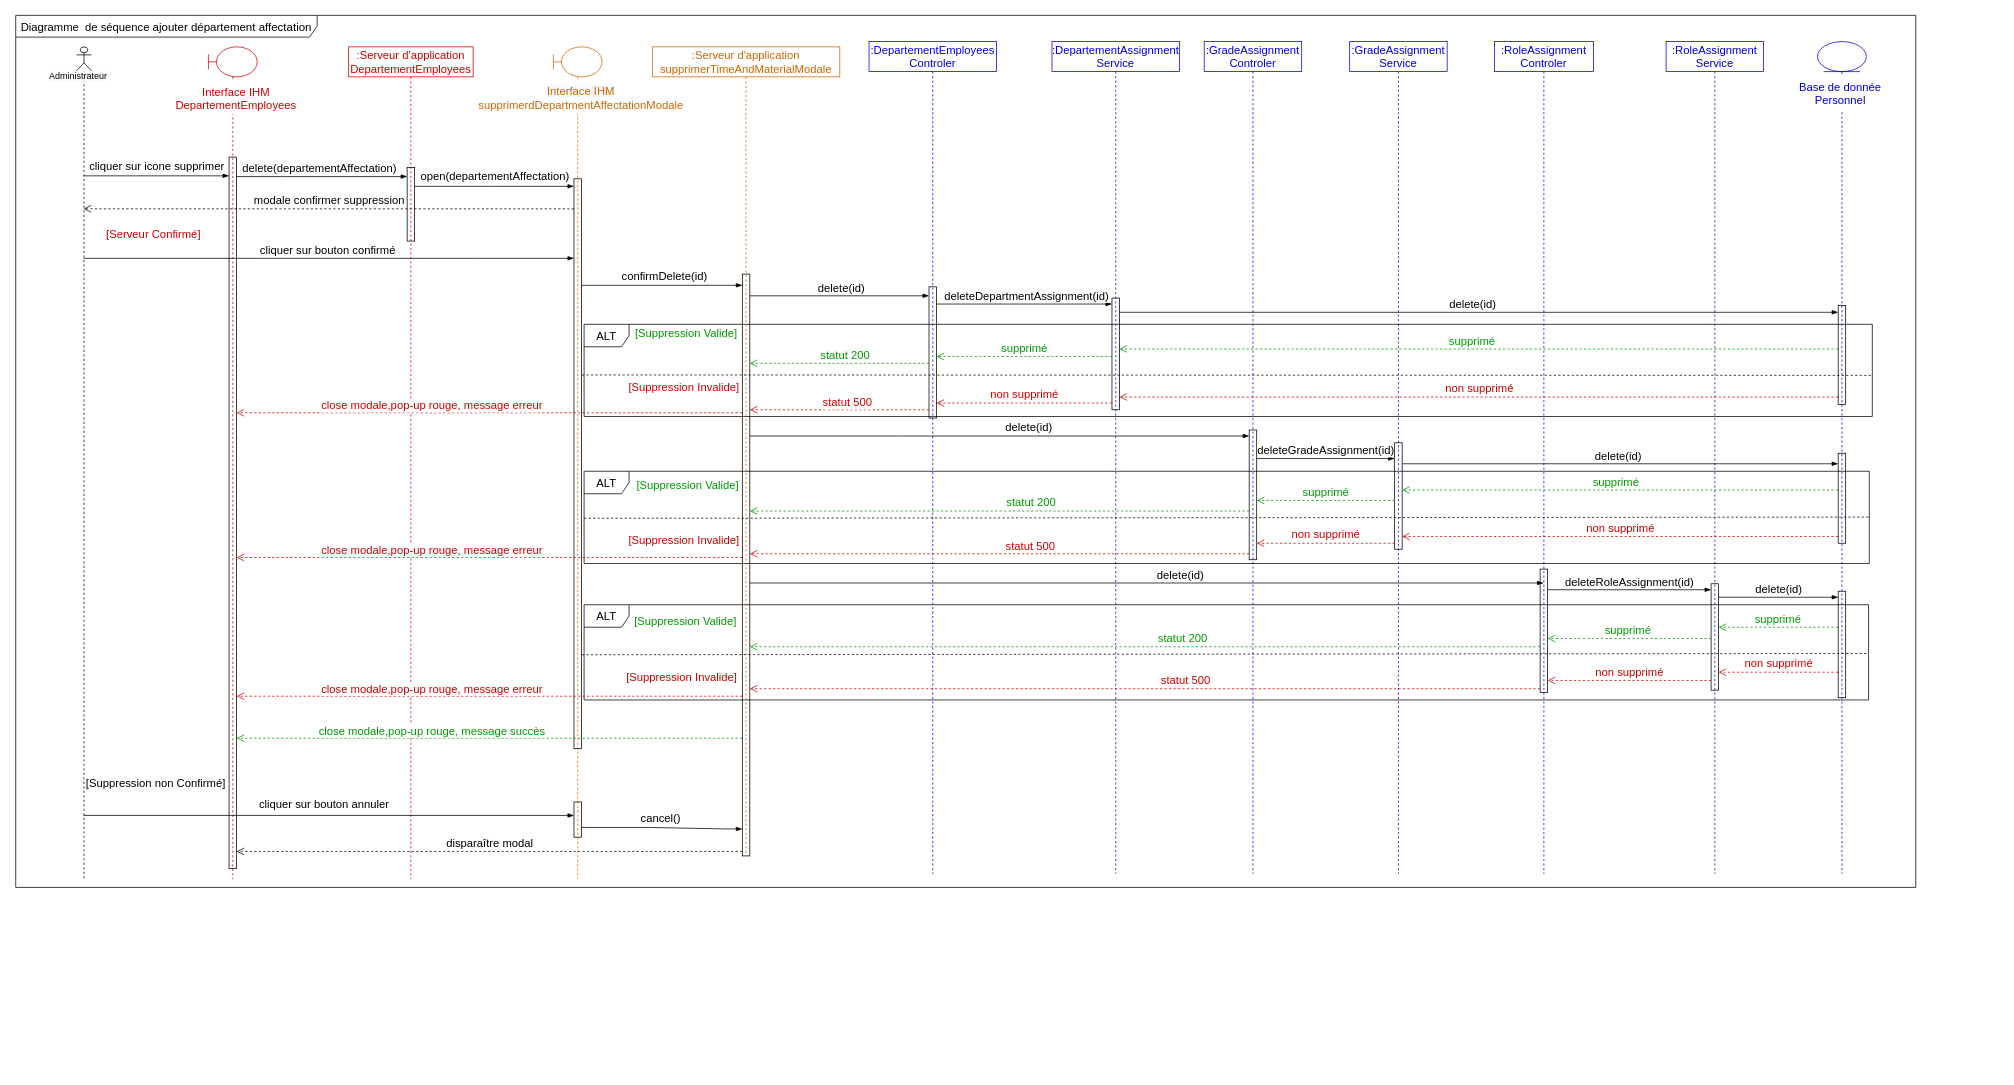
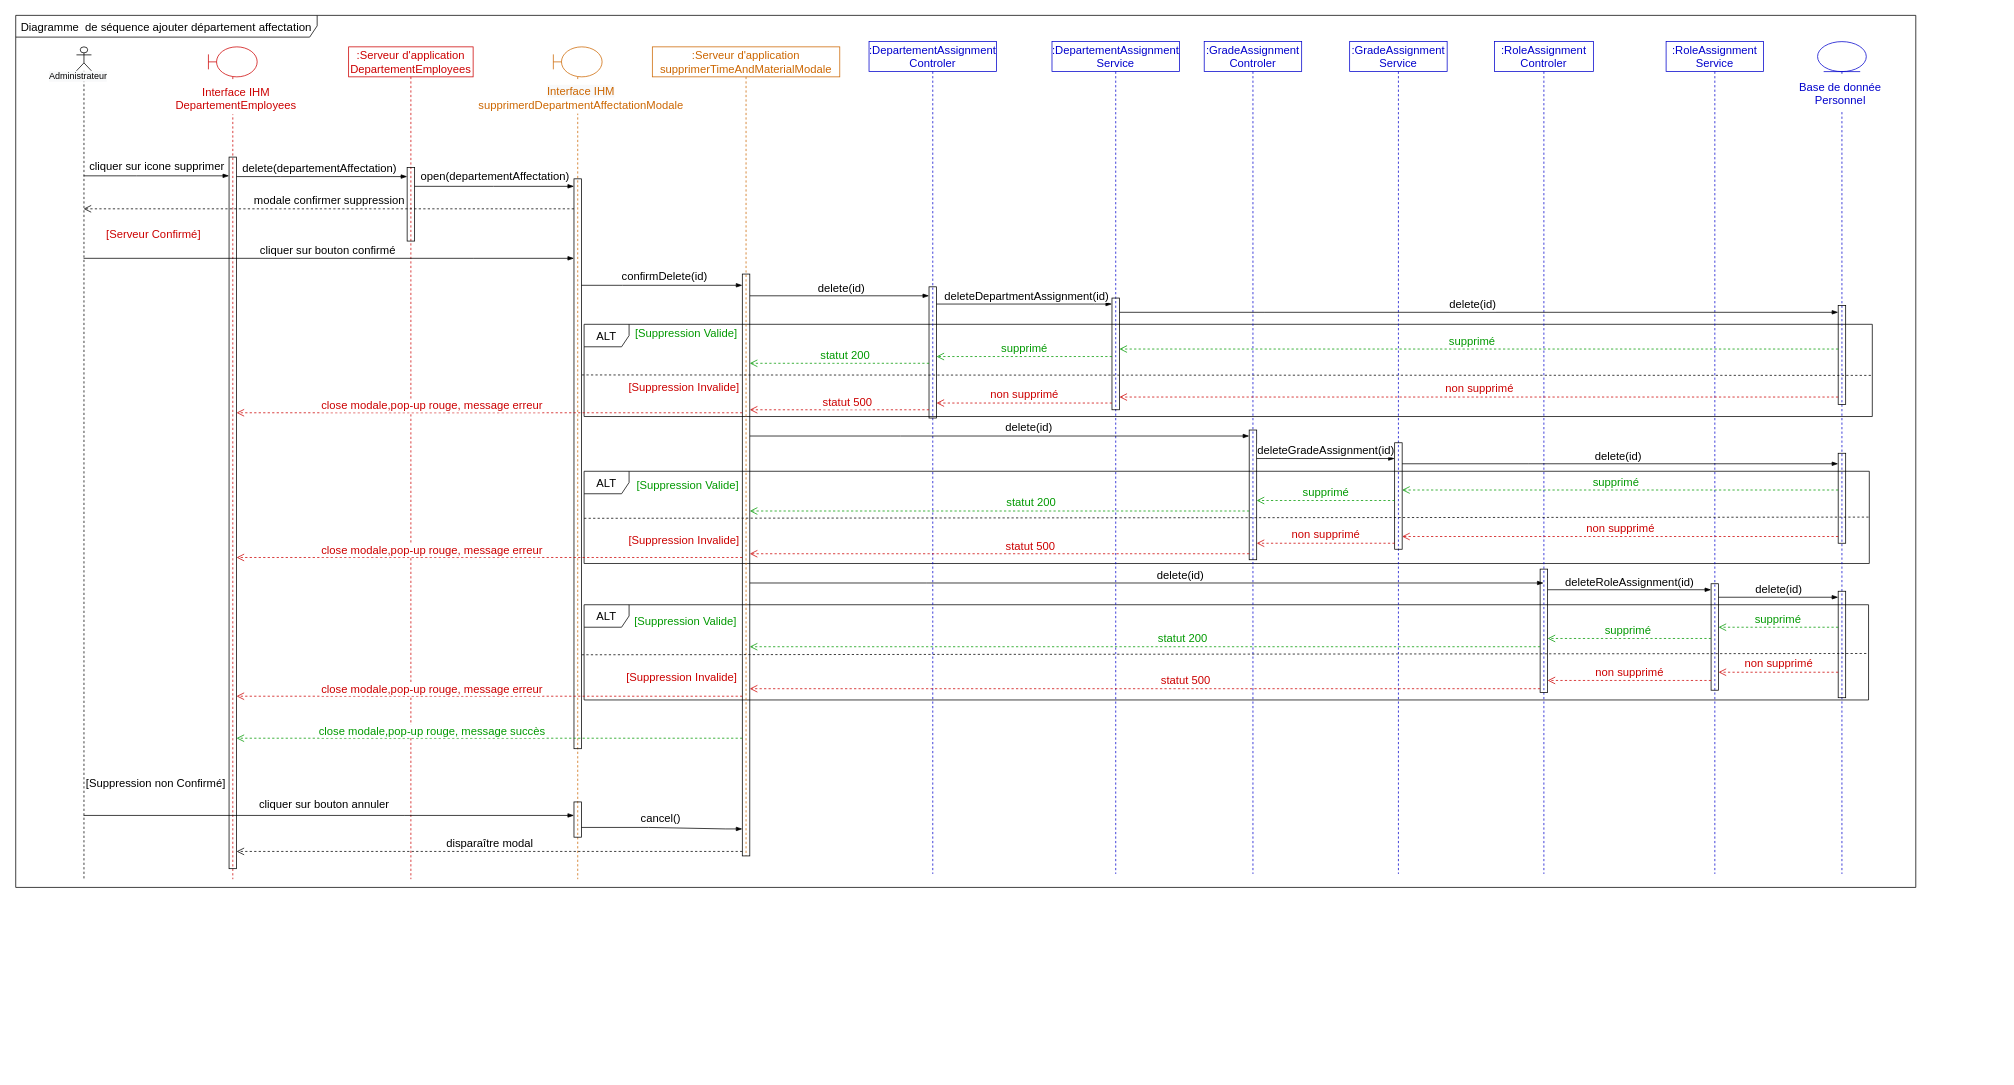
(933, 57) -> (933, 57)
